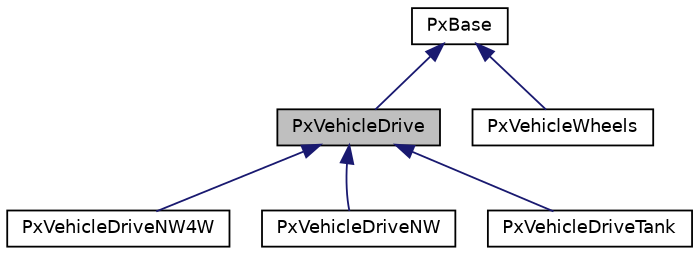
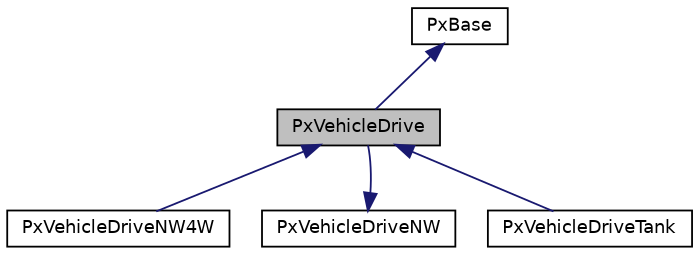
(563, 127) -> none
(347, 187) -> (371, 169)
